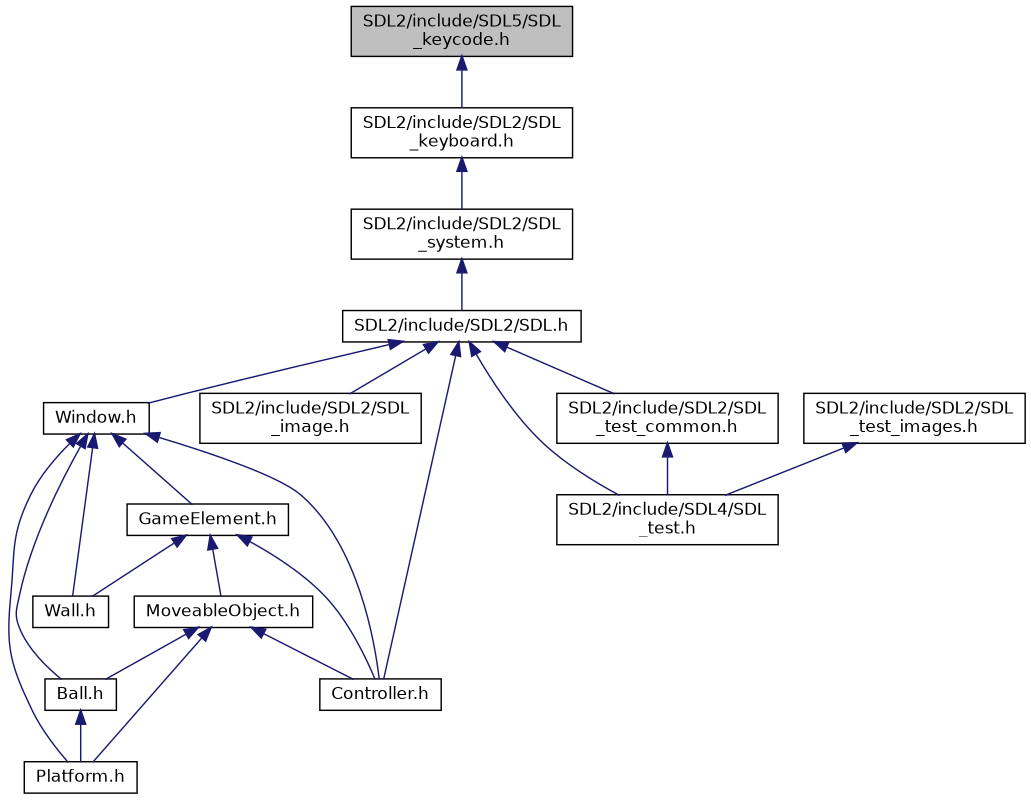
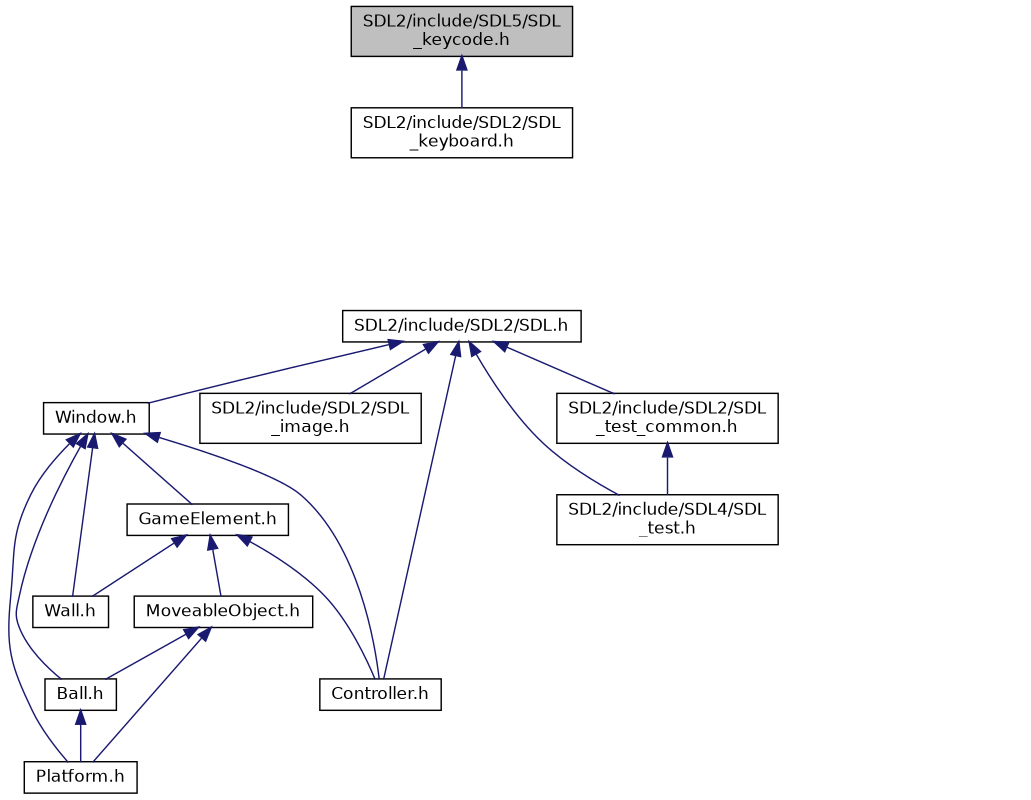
(462, 234) -> none
(915, 418) -> none
(309, 657) -> none
